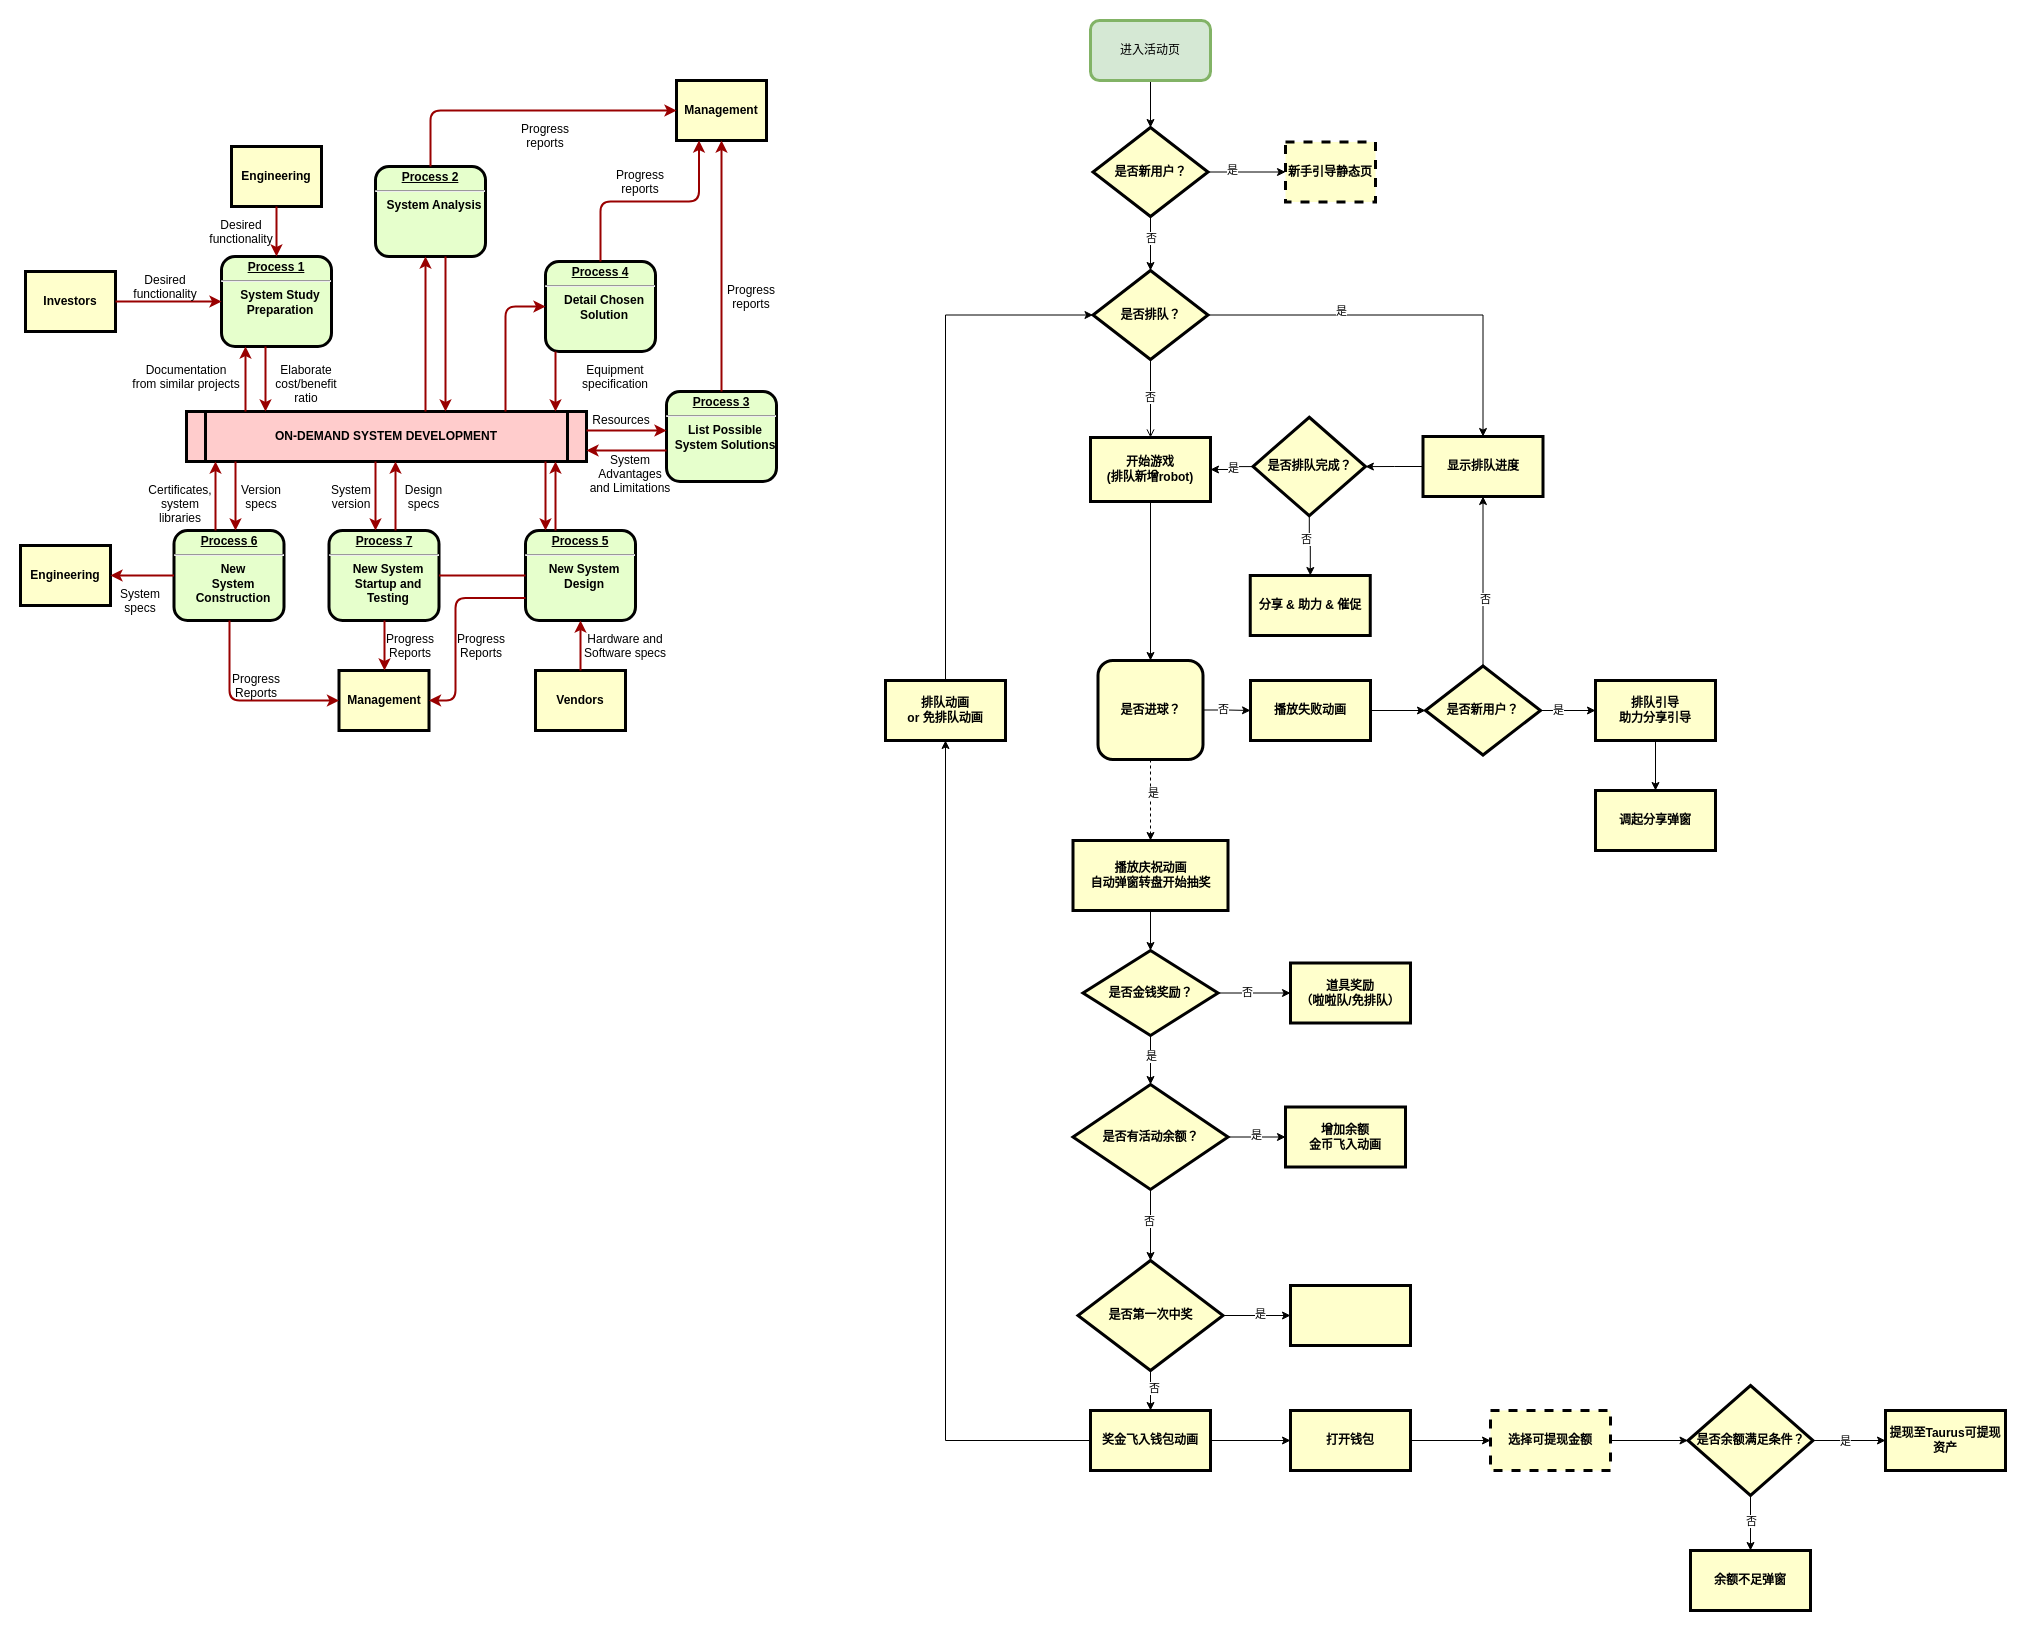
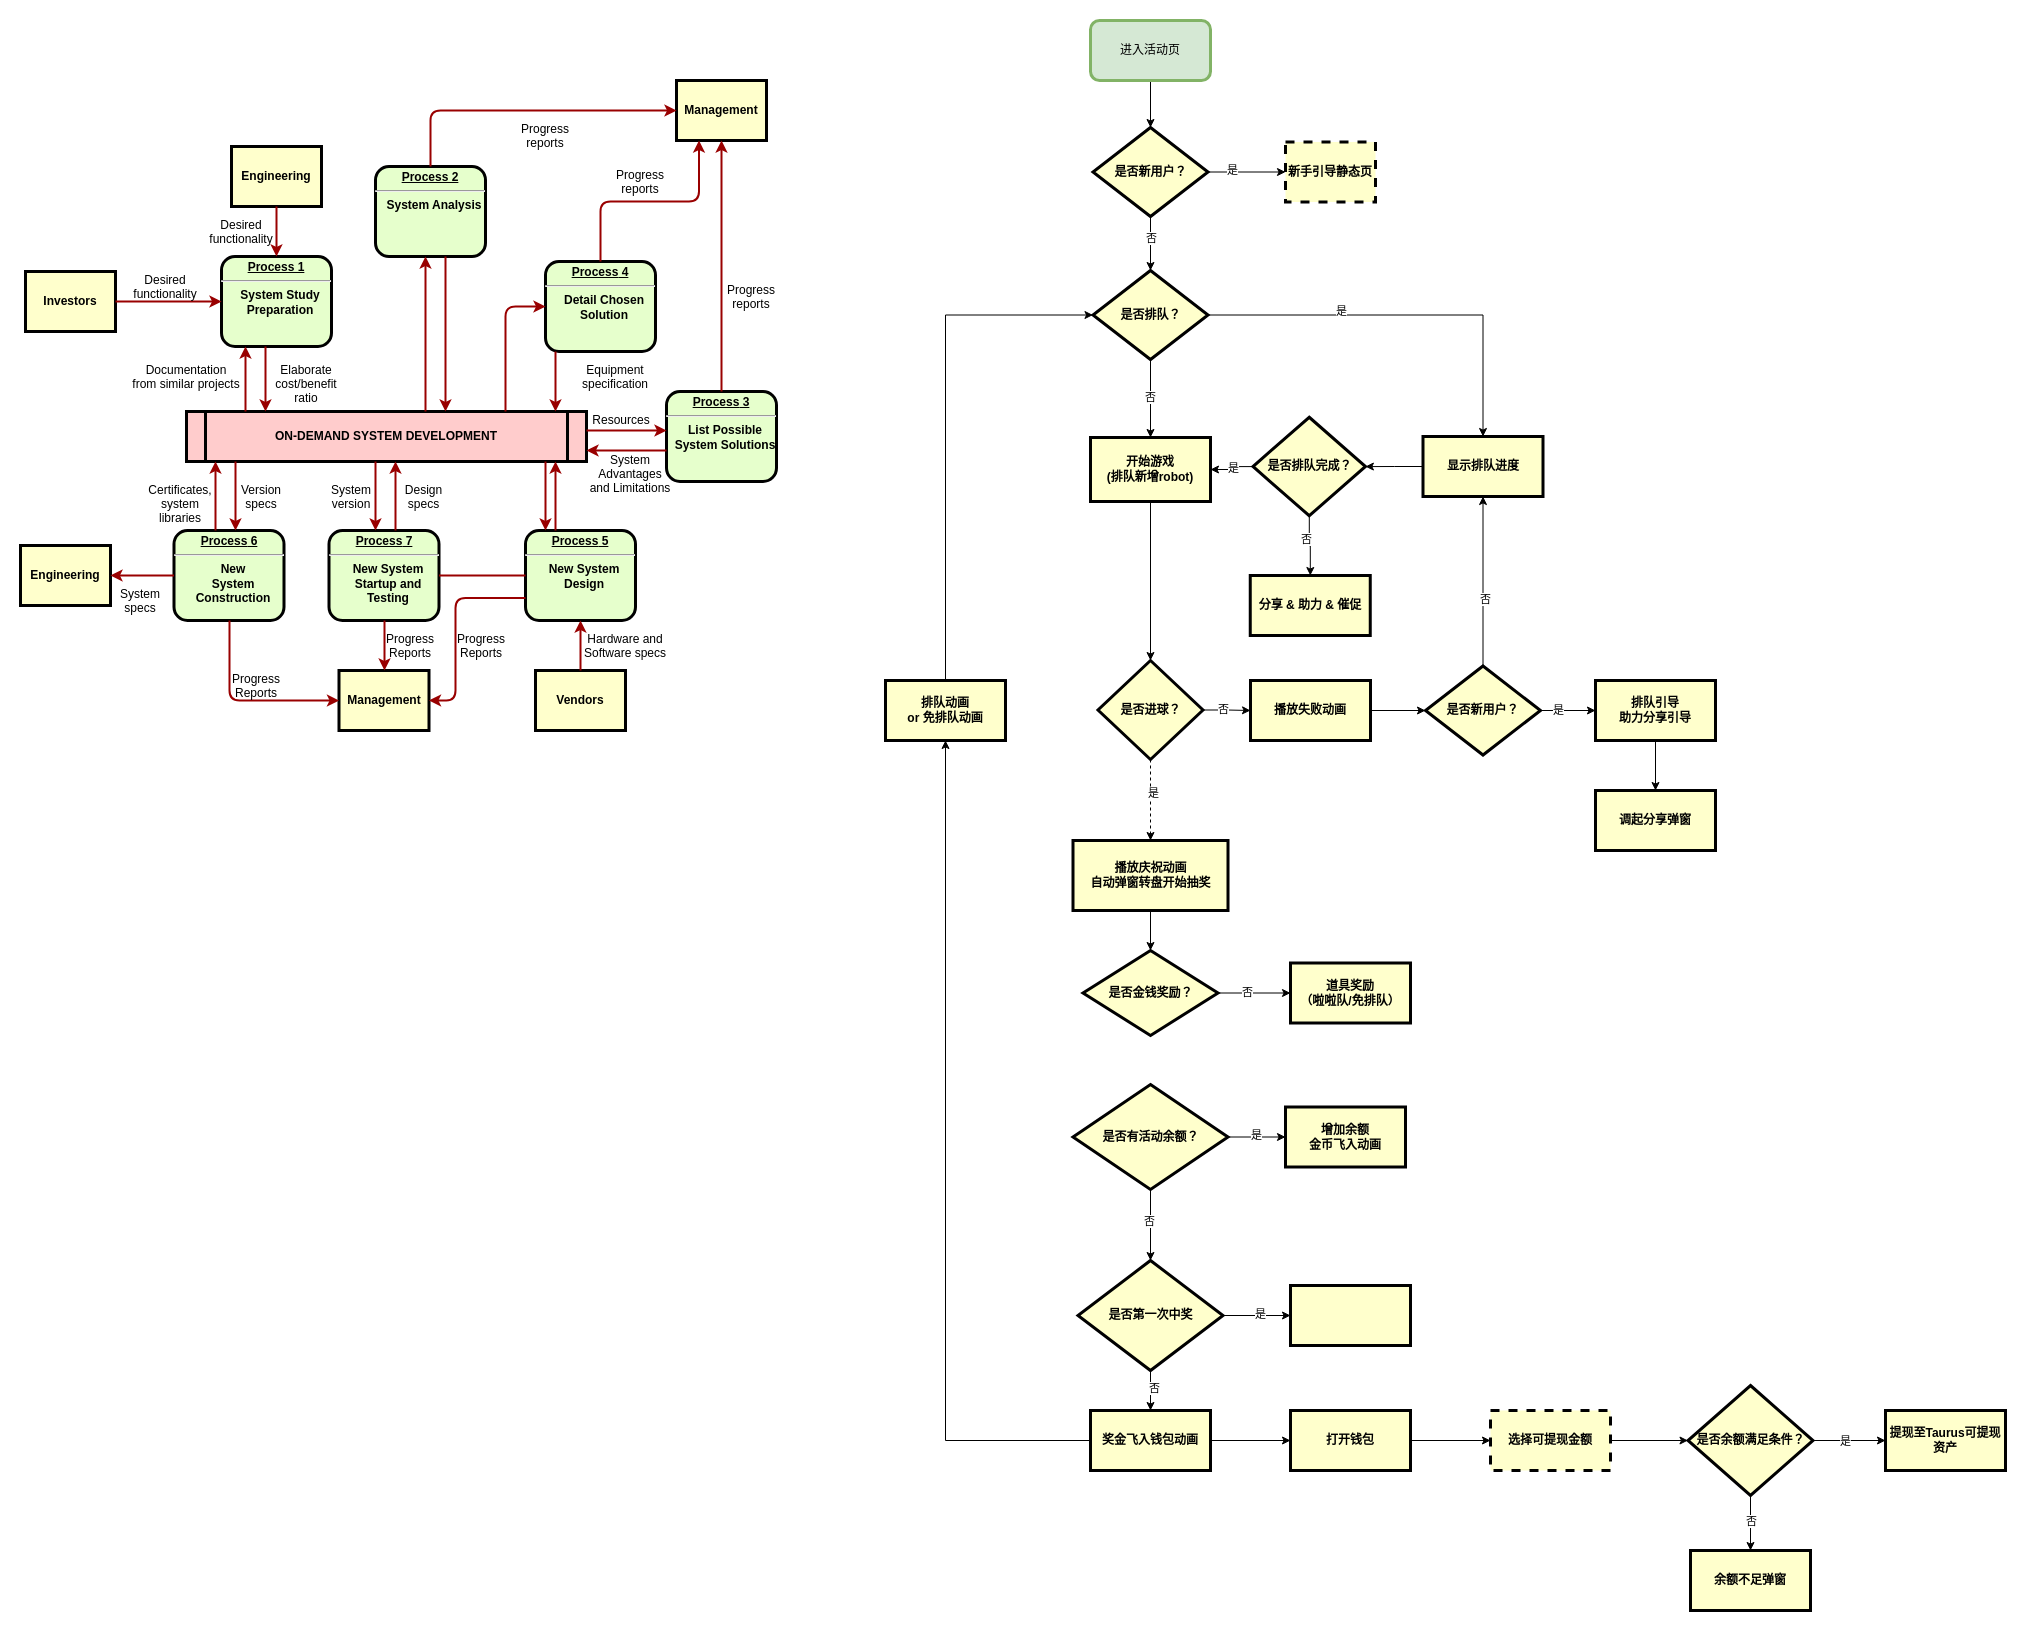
(1151, 431) -> (1151, 429)
(1151, 710) -> (1151, 710)
(1151, 1057) -> none
